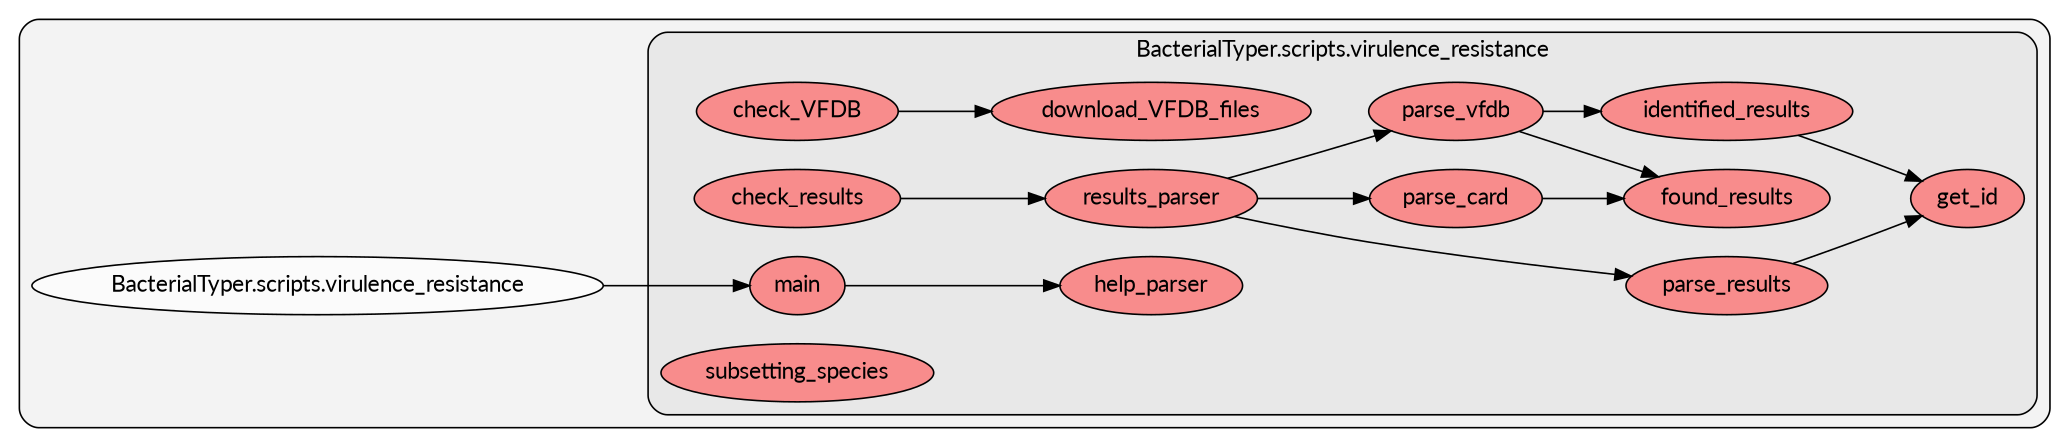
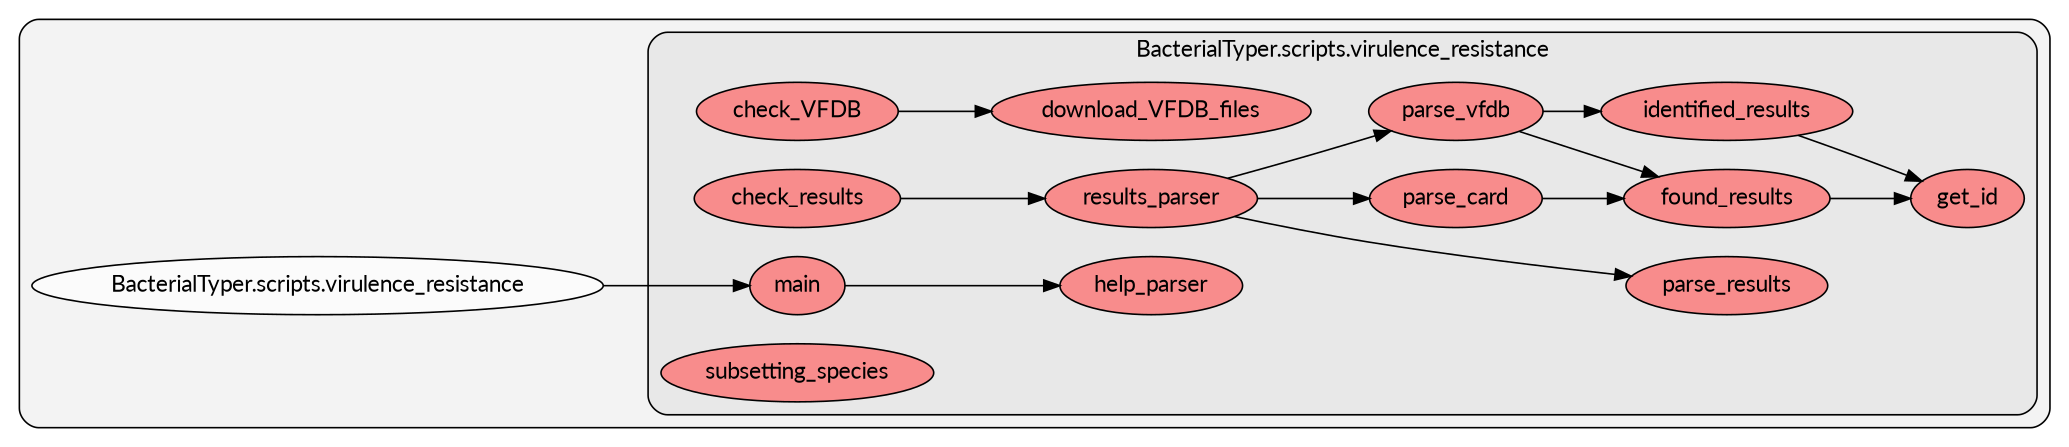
(1850, 243) -> (1862, 199)
